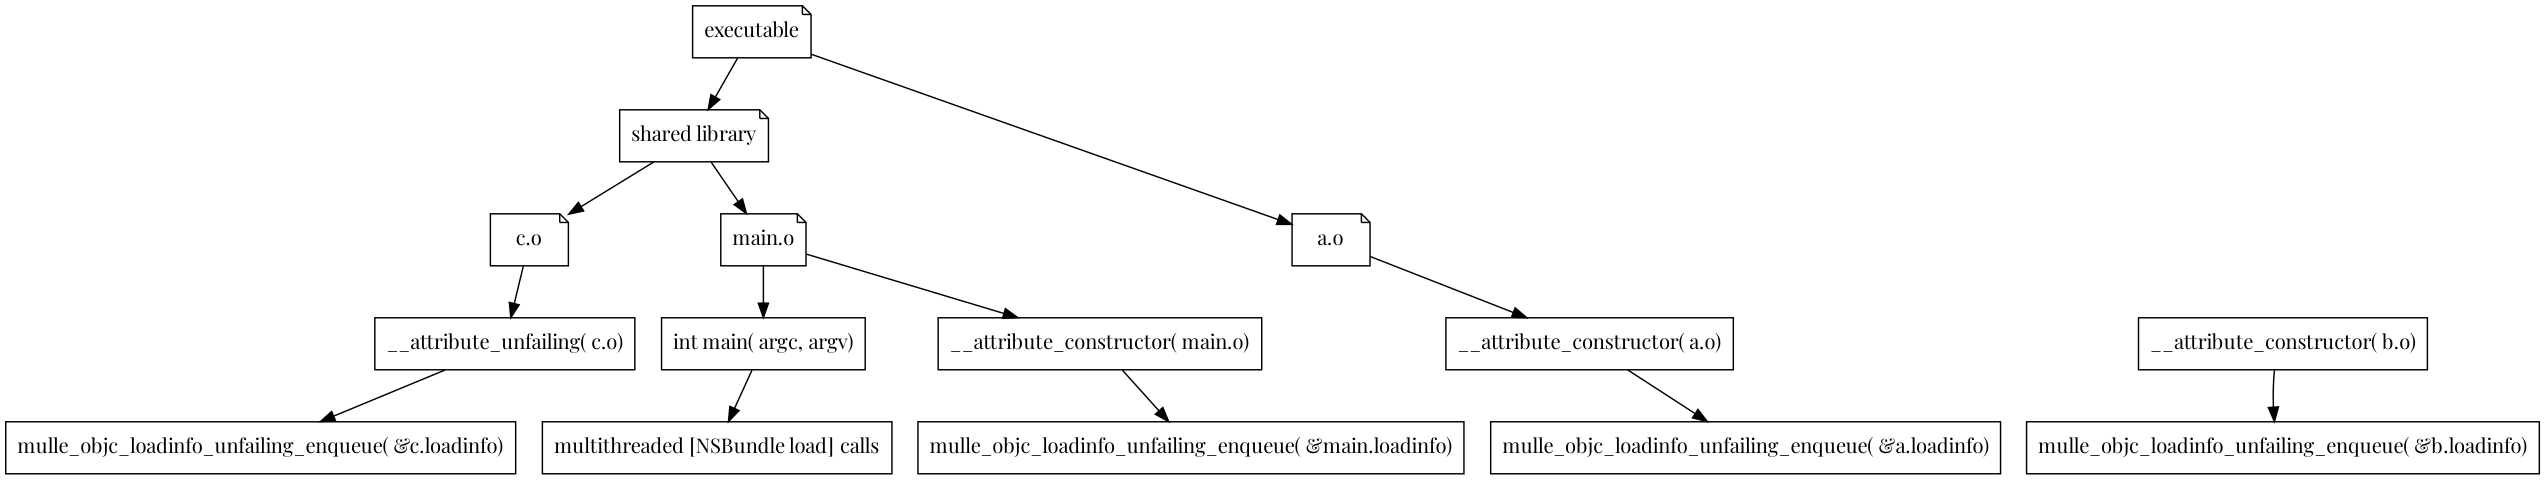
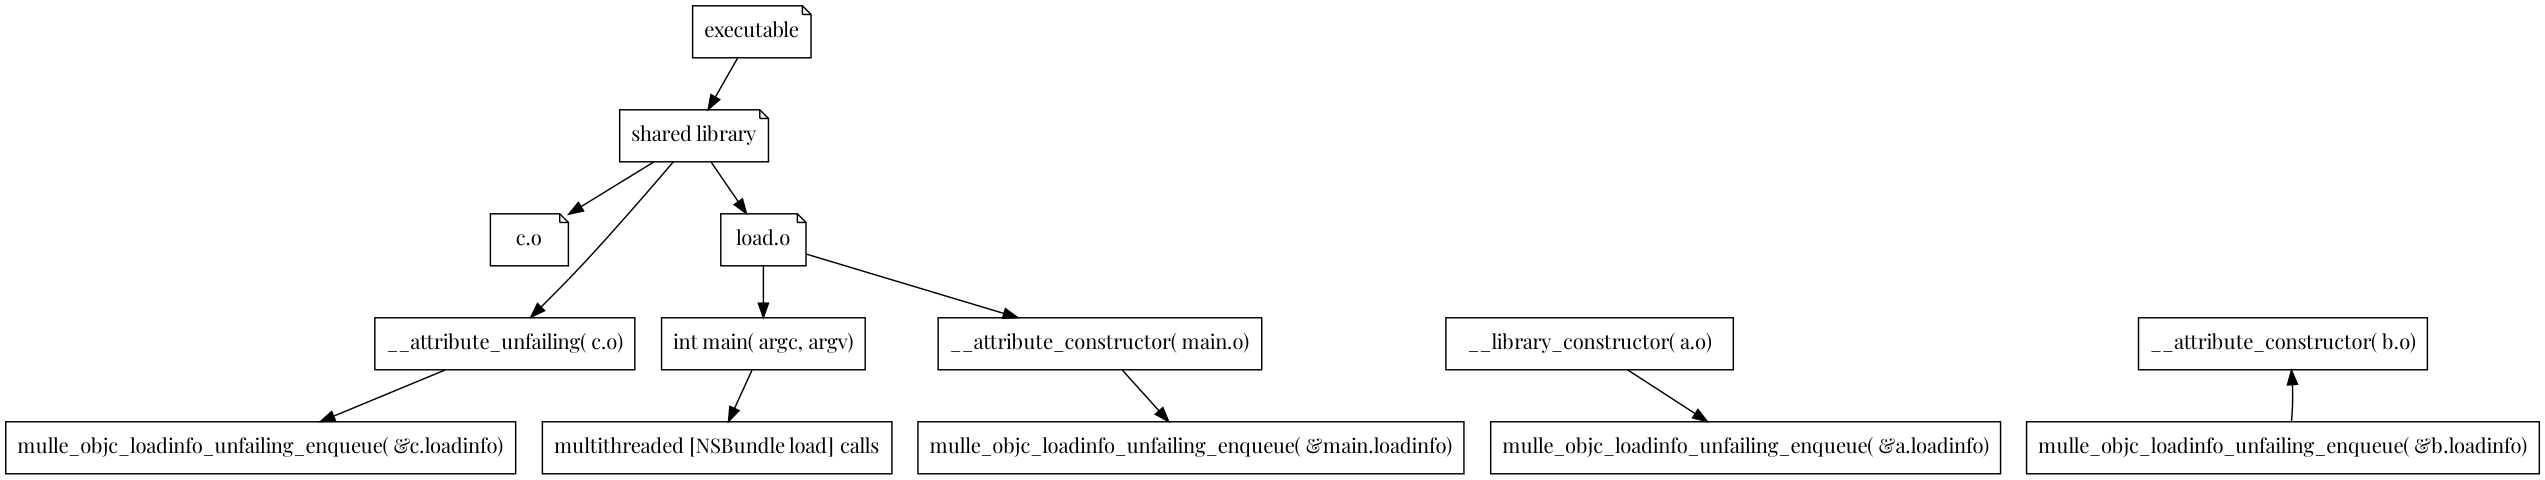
(763, 240) -> (763, 240)
(1331, 240) -> none
(519, 285) -> (609, 236)
(1590, 344) -> (1590, 344)
(2273, 389) -> (2293, 403)
